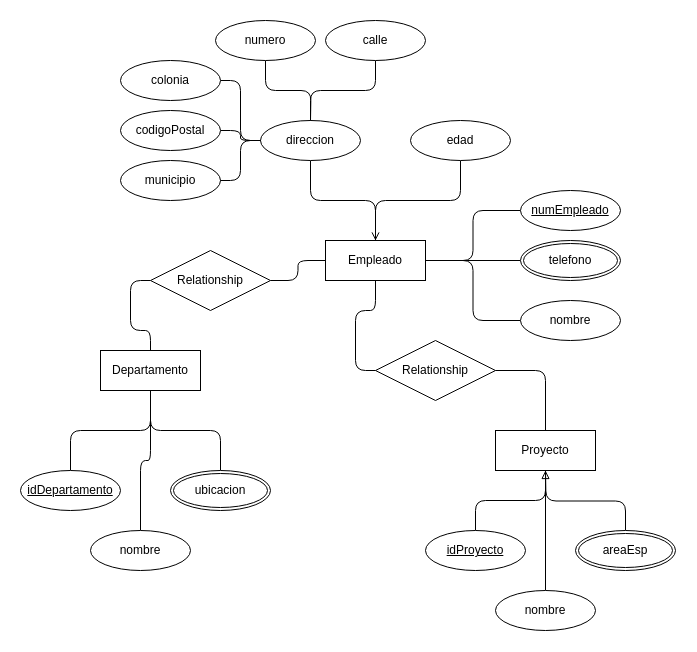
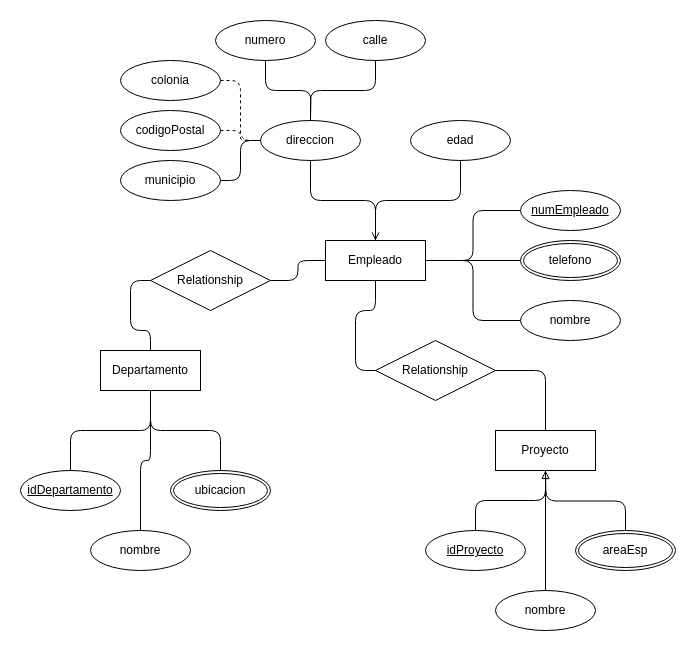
(241, 103) -> (241, 103)
(237, 131) -> (237, 131)
